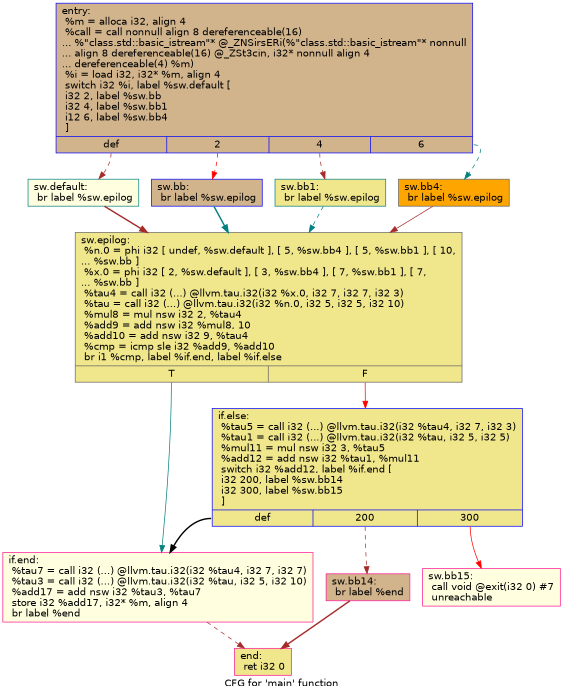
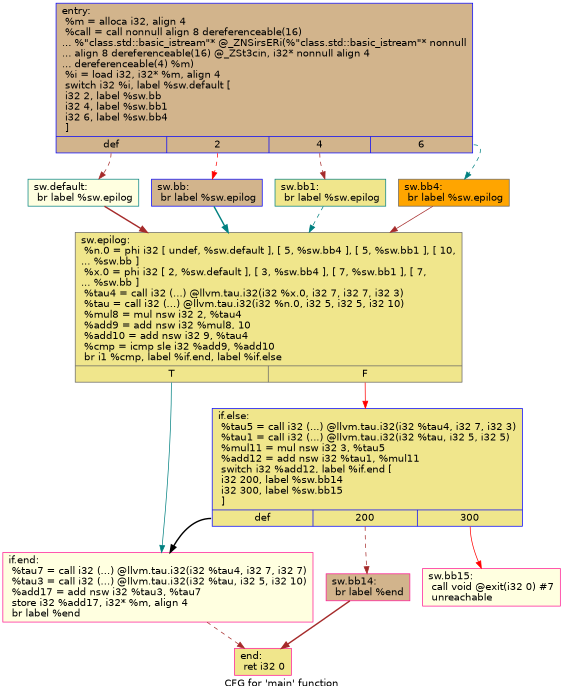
(115, 117) -> (115, 117)
